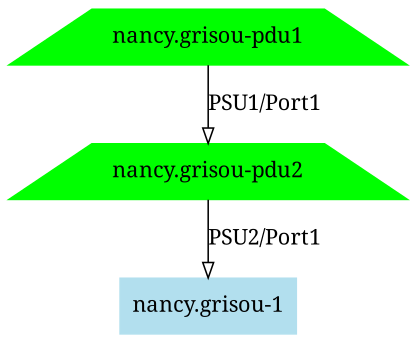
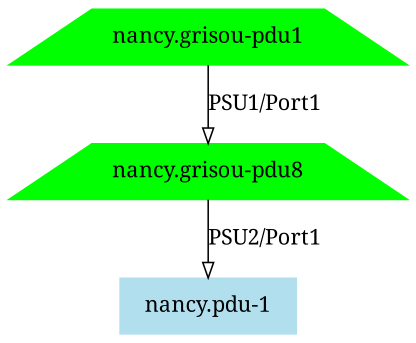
(208, 172) -> (208, 172)
(208, 306) -> (208, 306)
